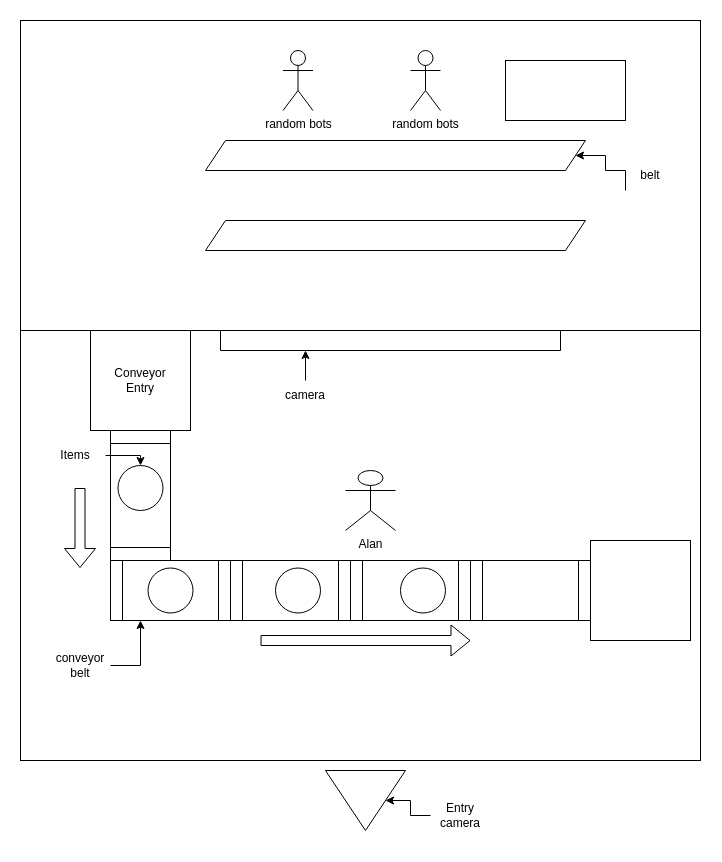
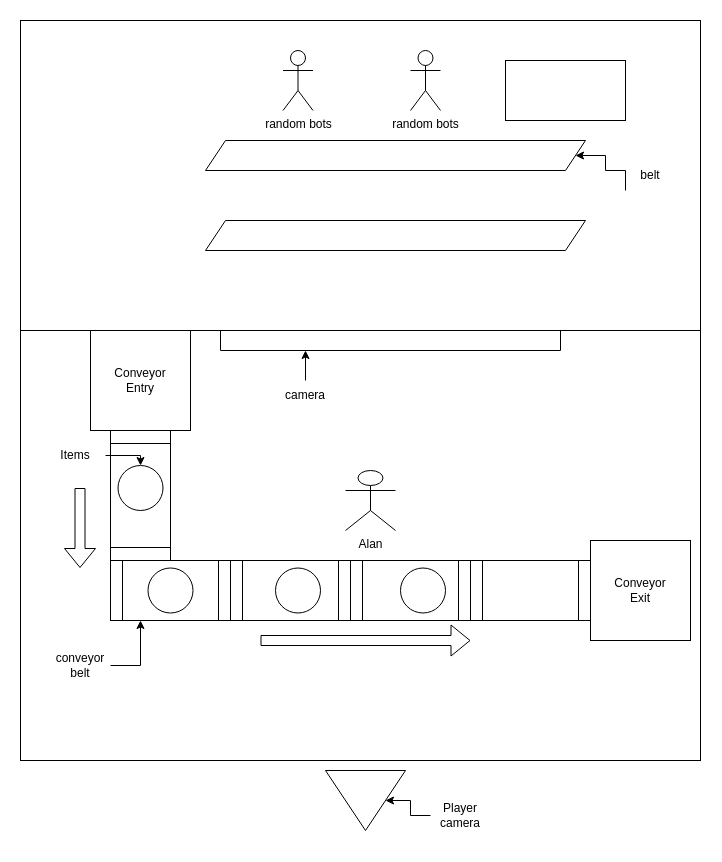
none -> (641, 591)
(461, 816) -> (461, 816)
